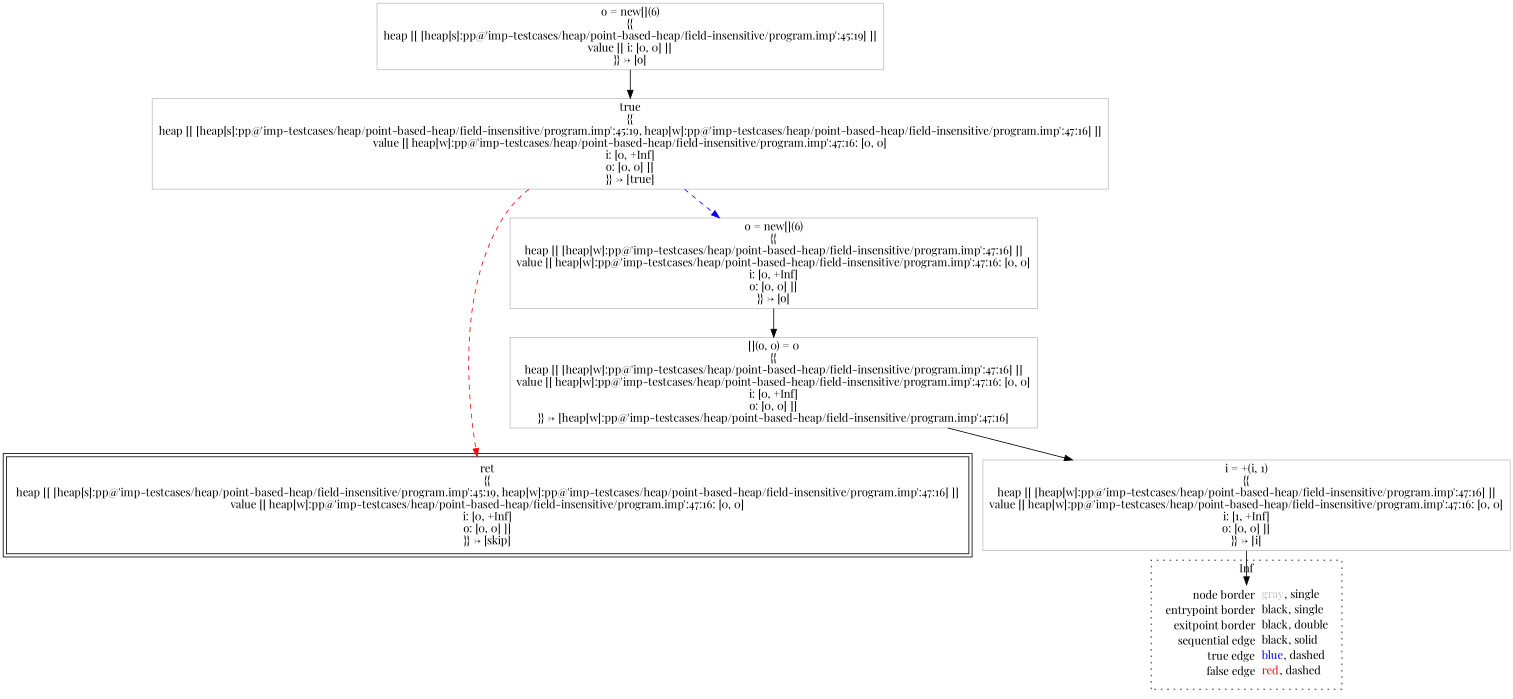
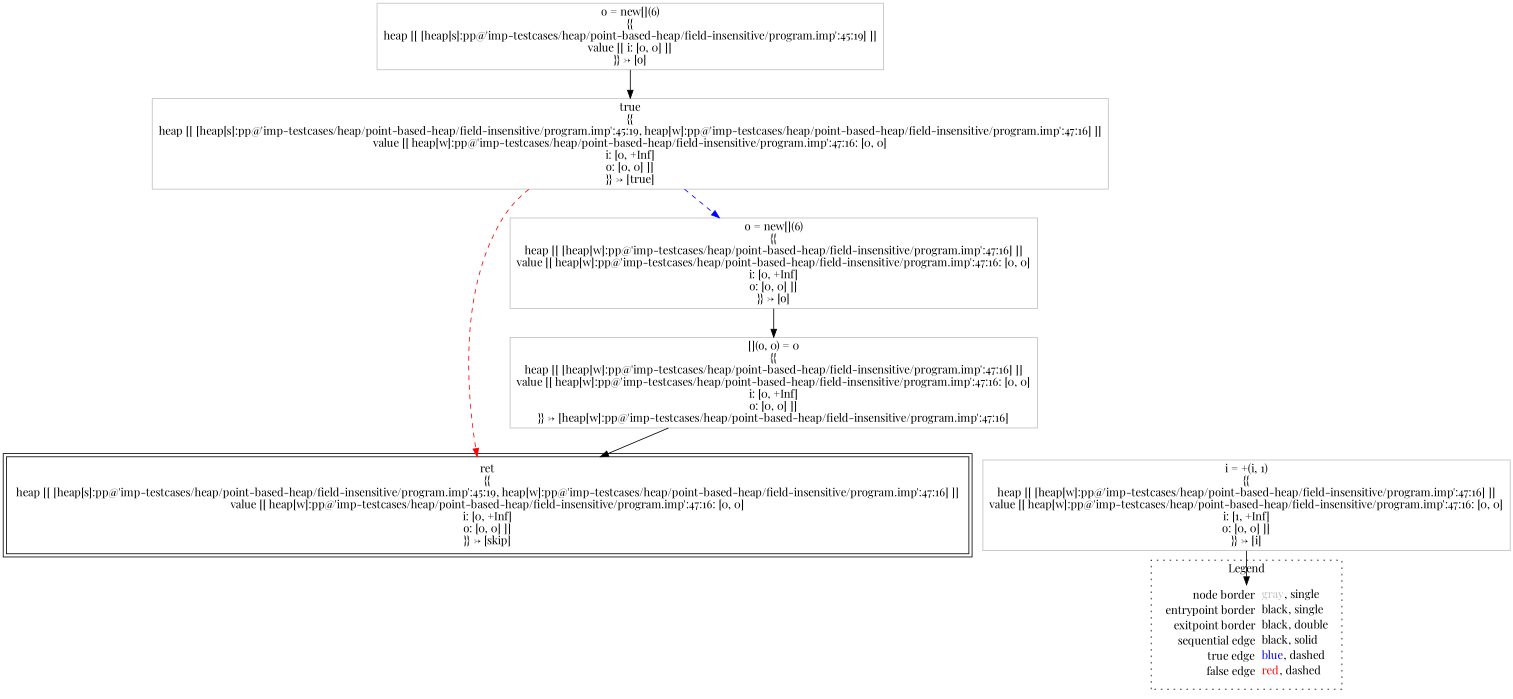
(1006, 443) -> (638, 441)
(1247, 569) -> (1247, 569)
